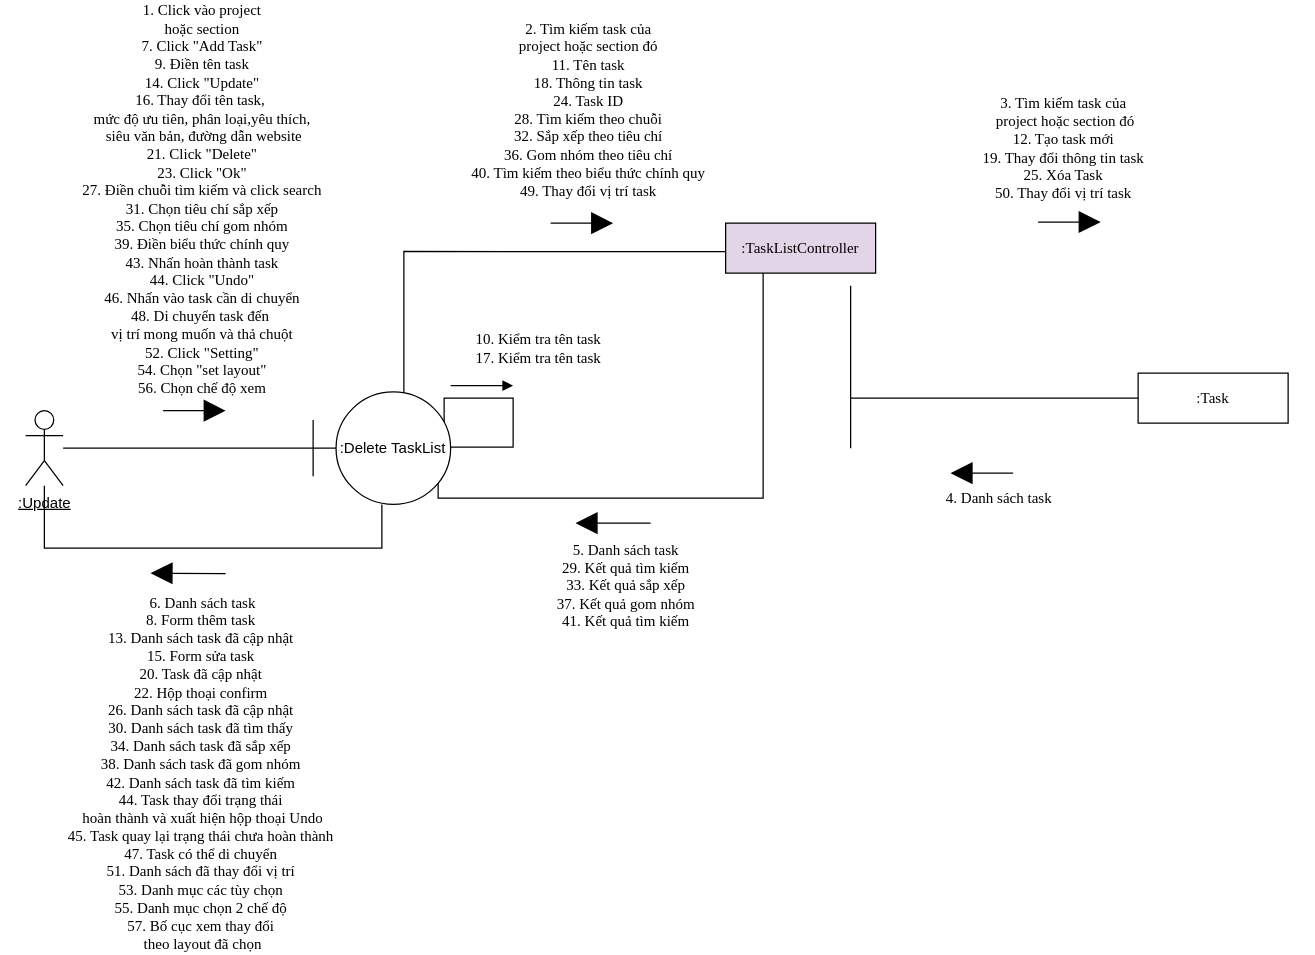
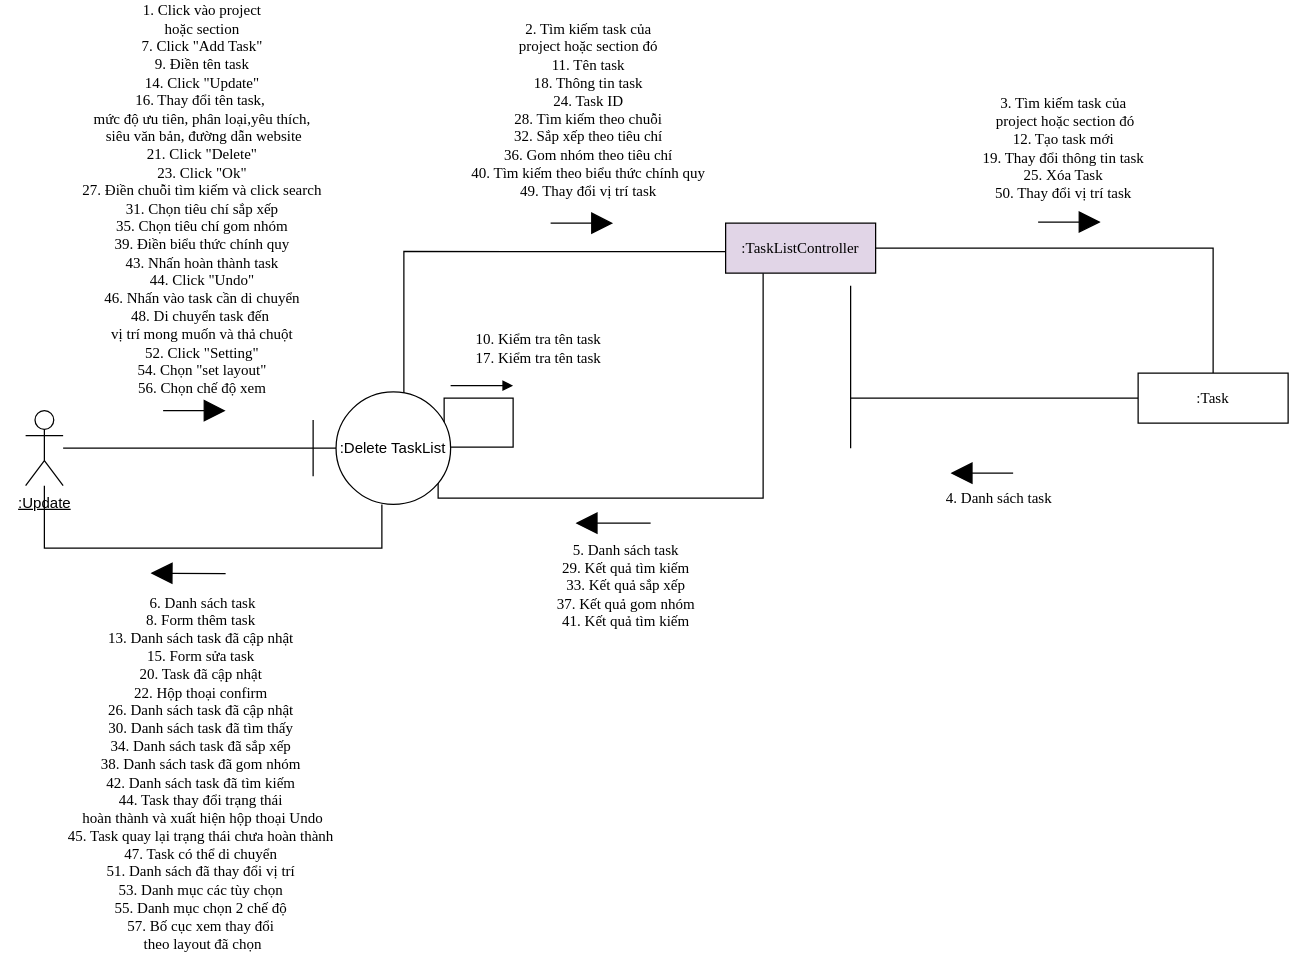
none -> (1107, 248)
